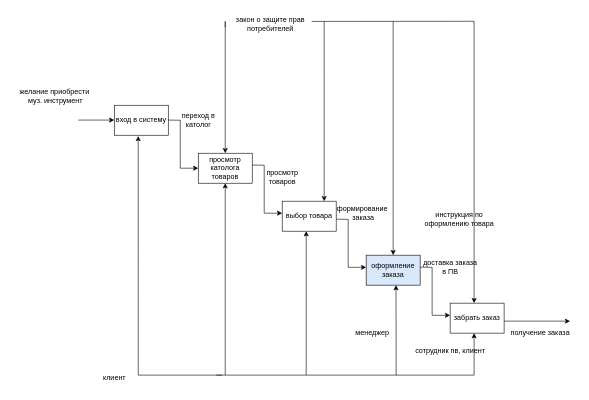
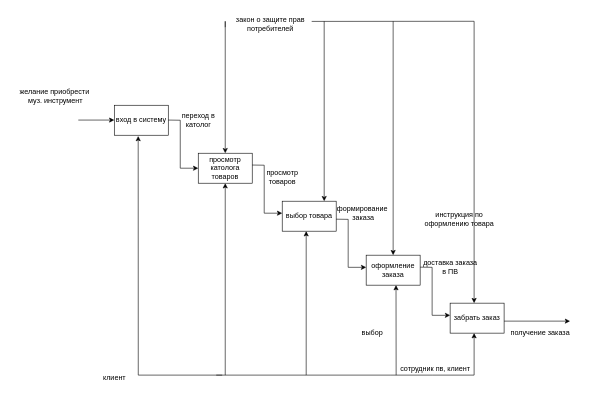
(393, 270) -> (393, 270)
(373, 333) -> (373, 333)
(450, 351) -> (435, 369)
